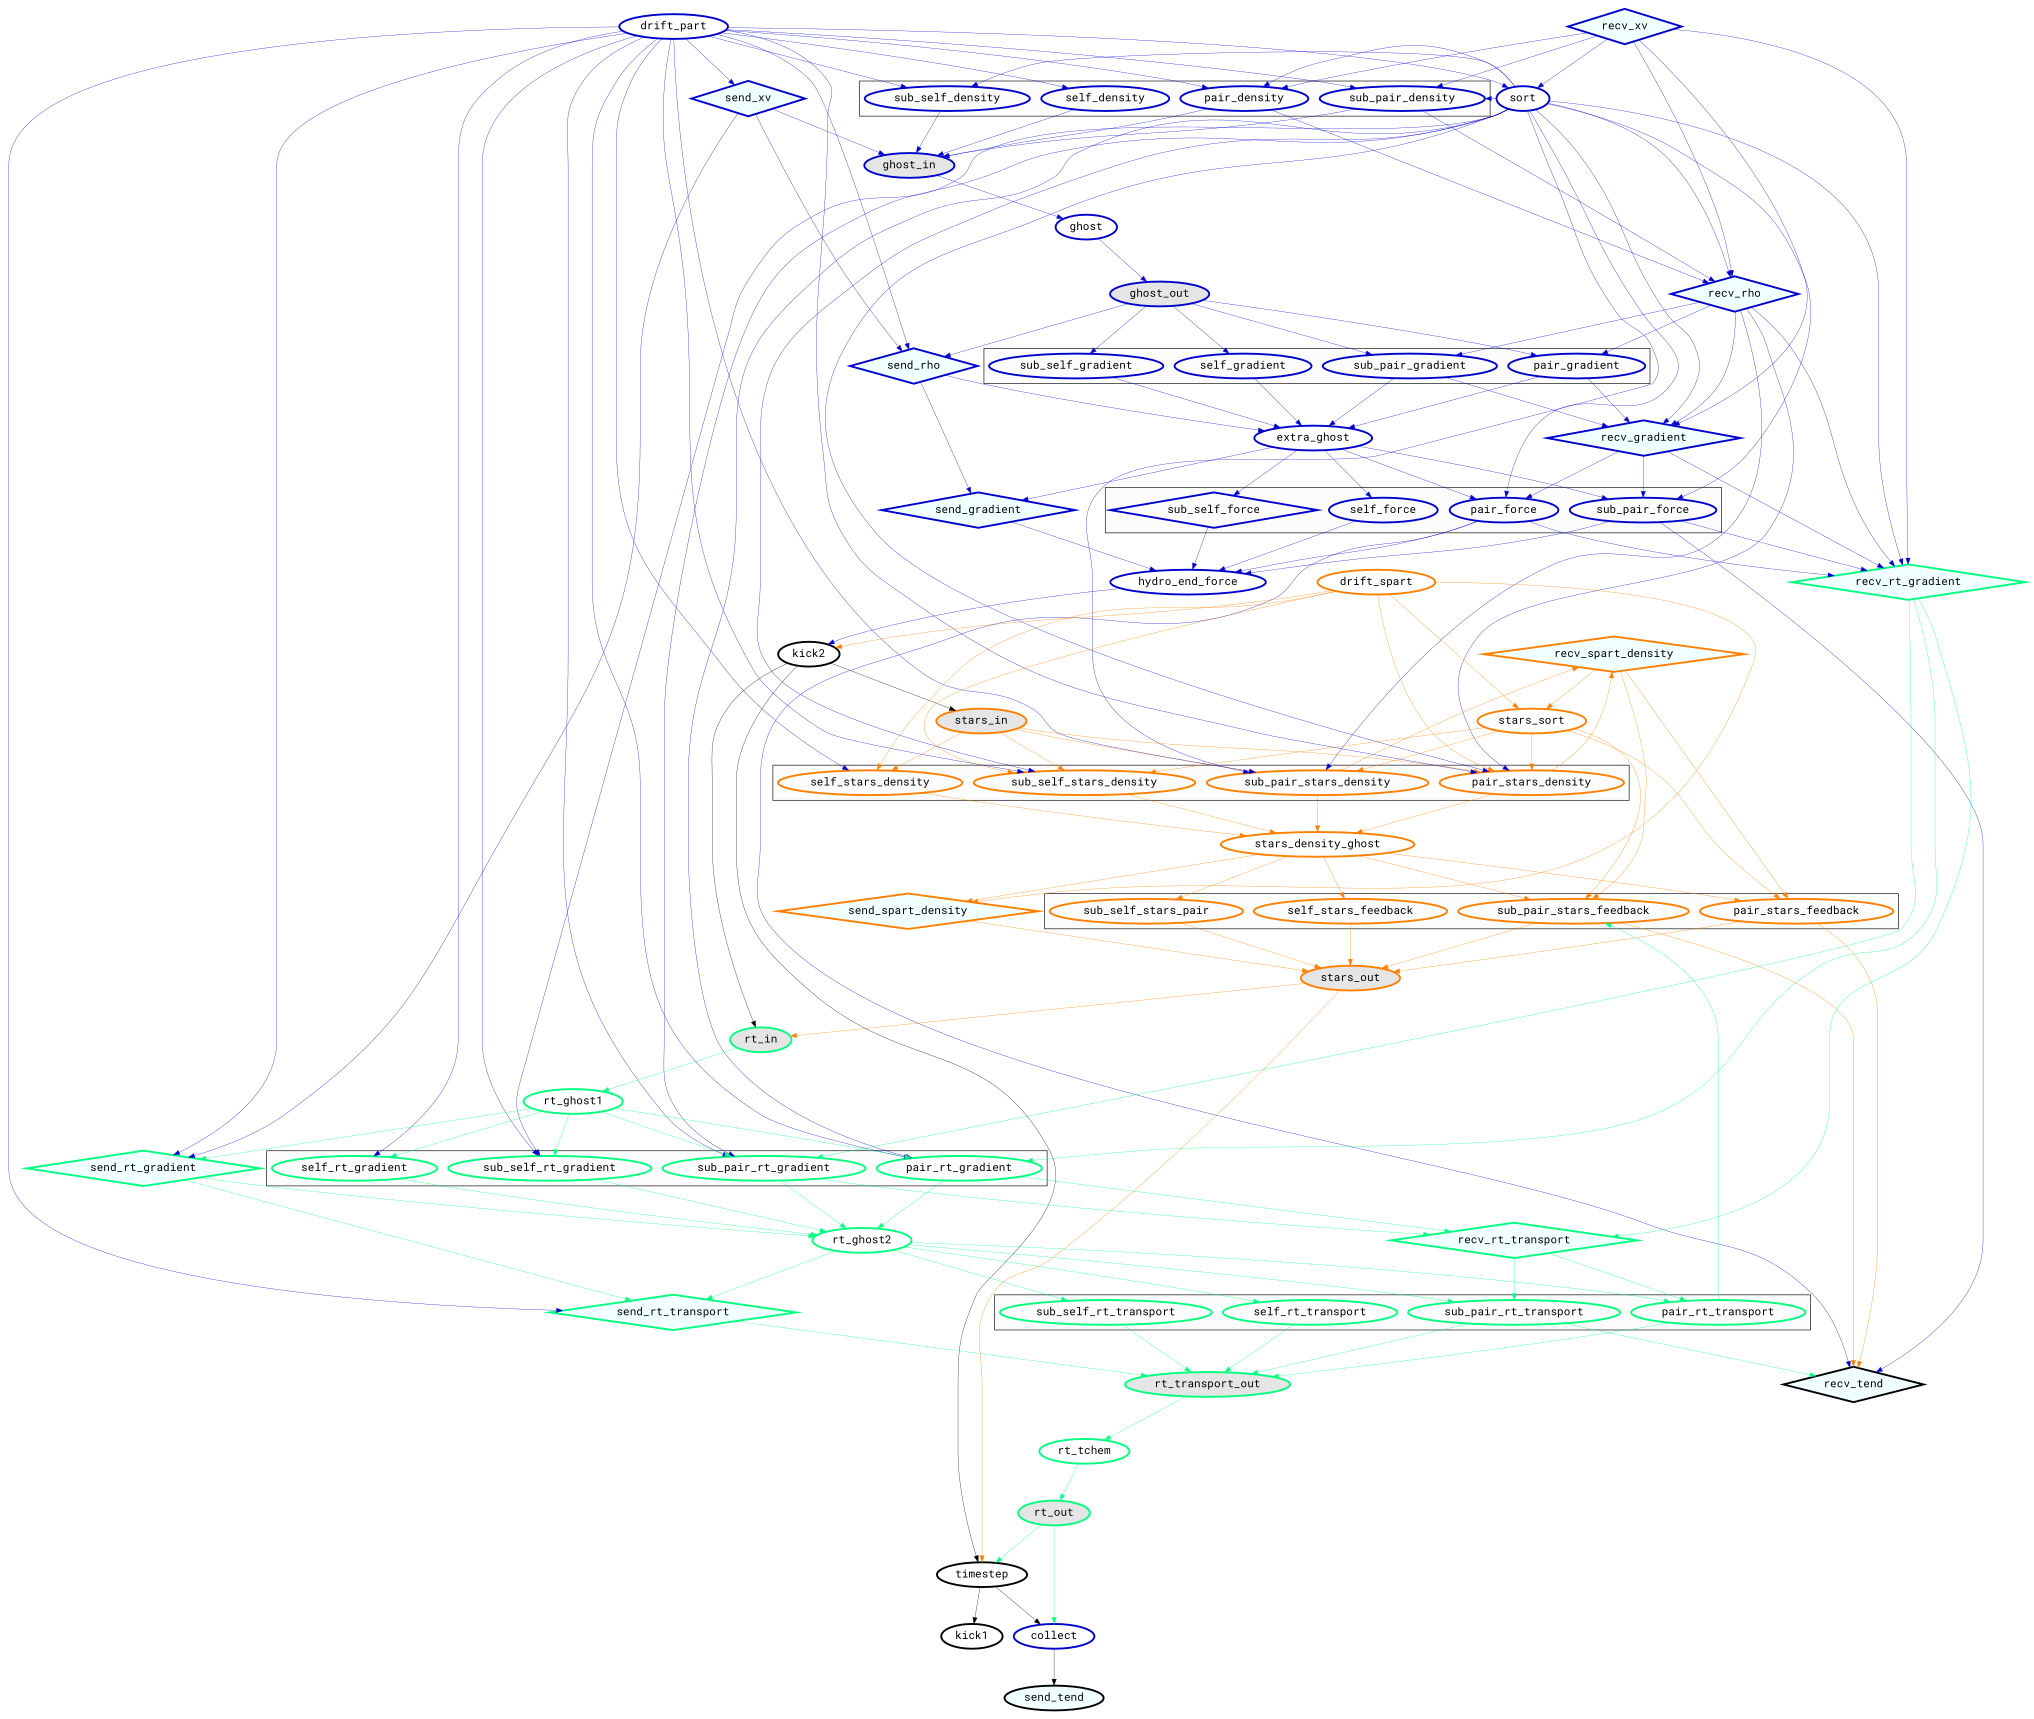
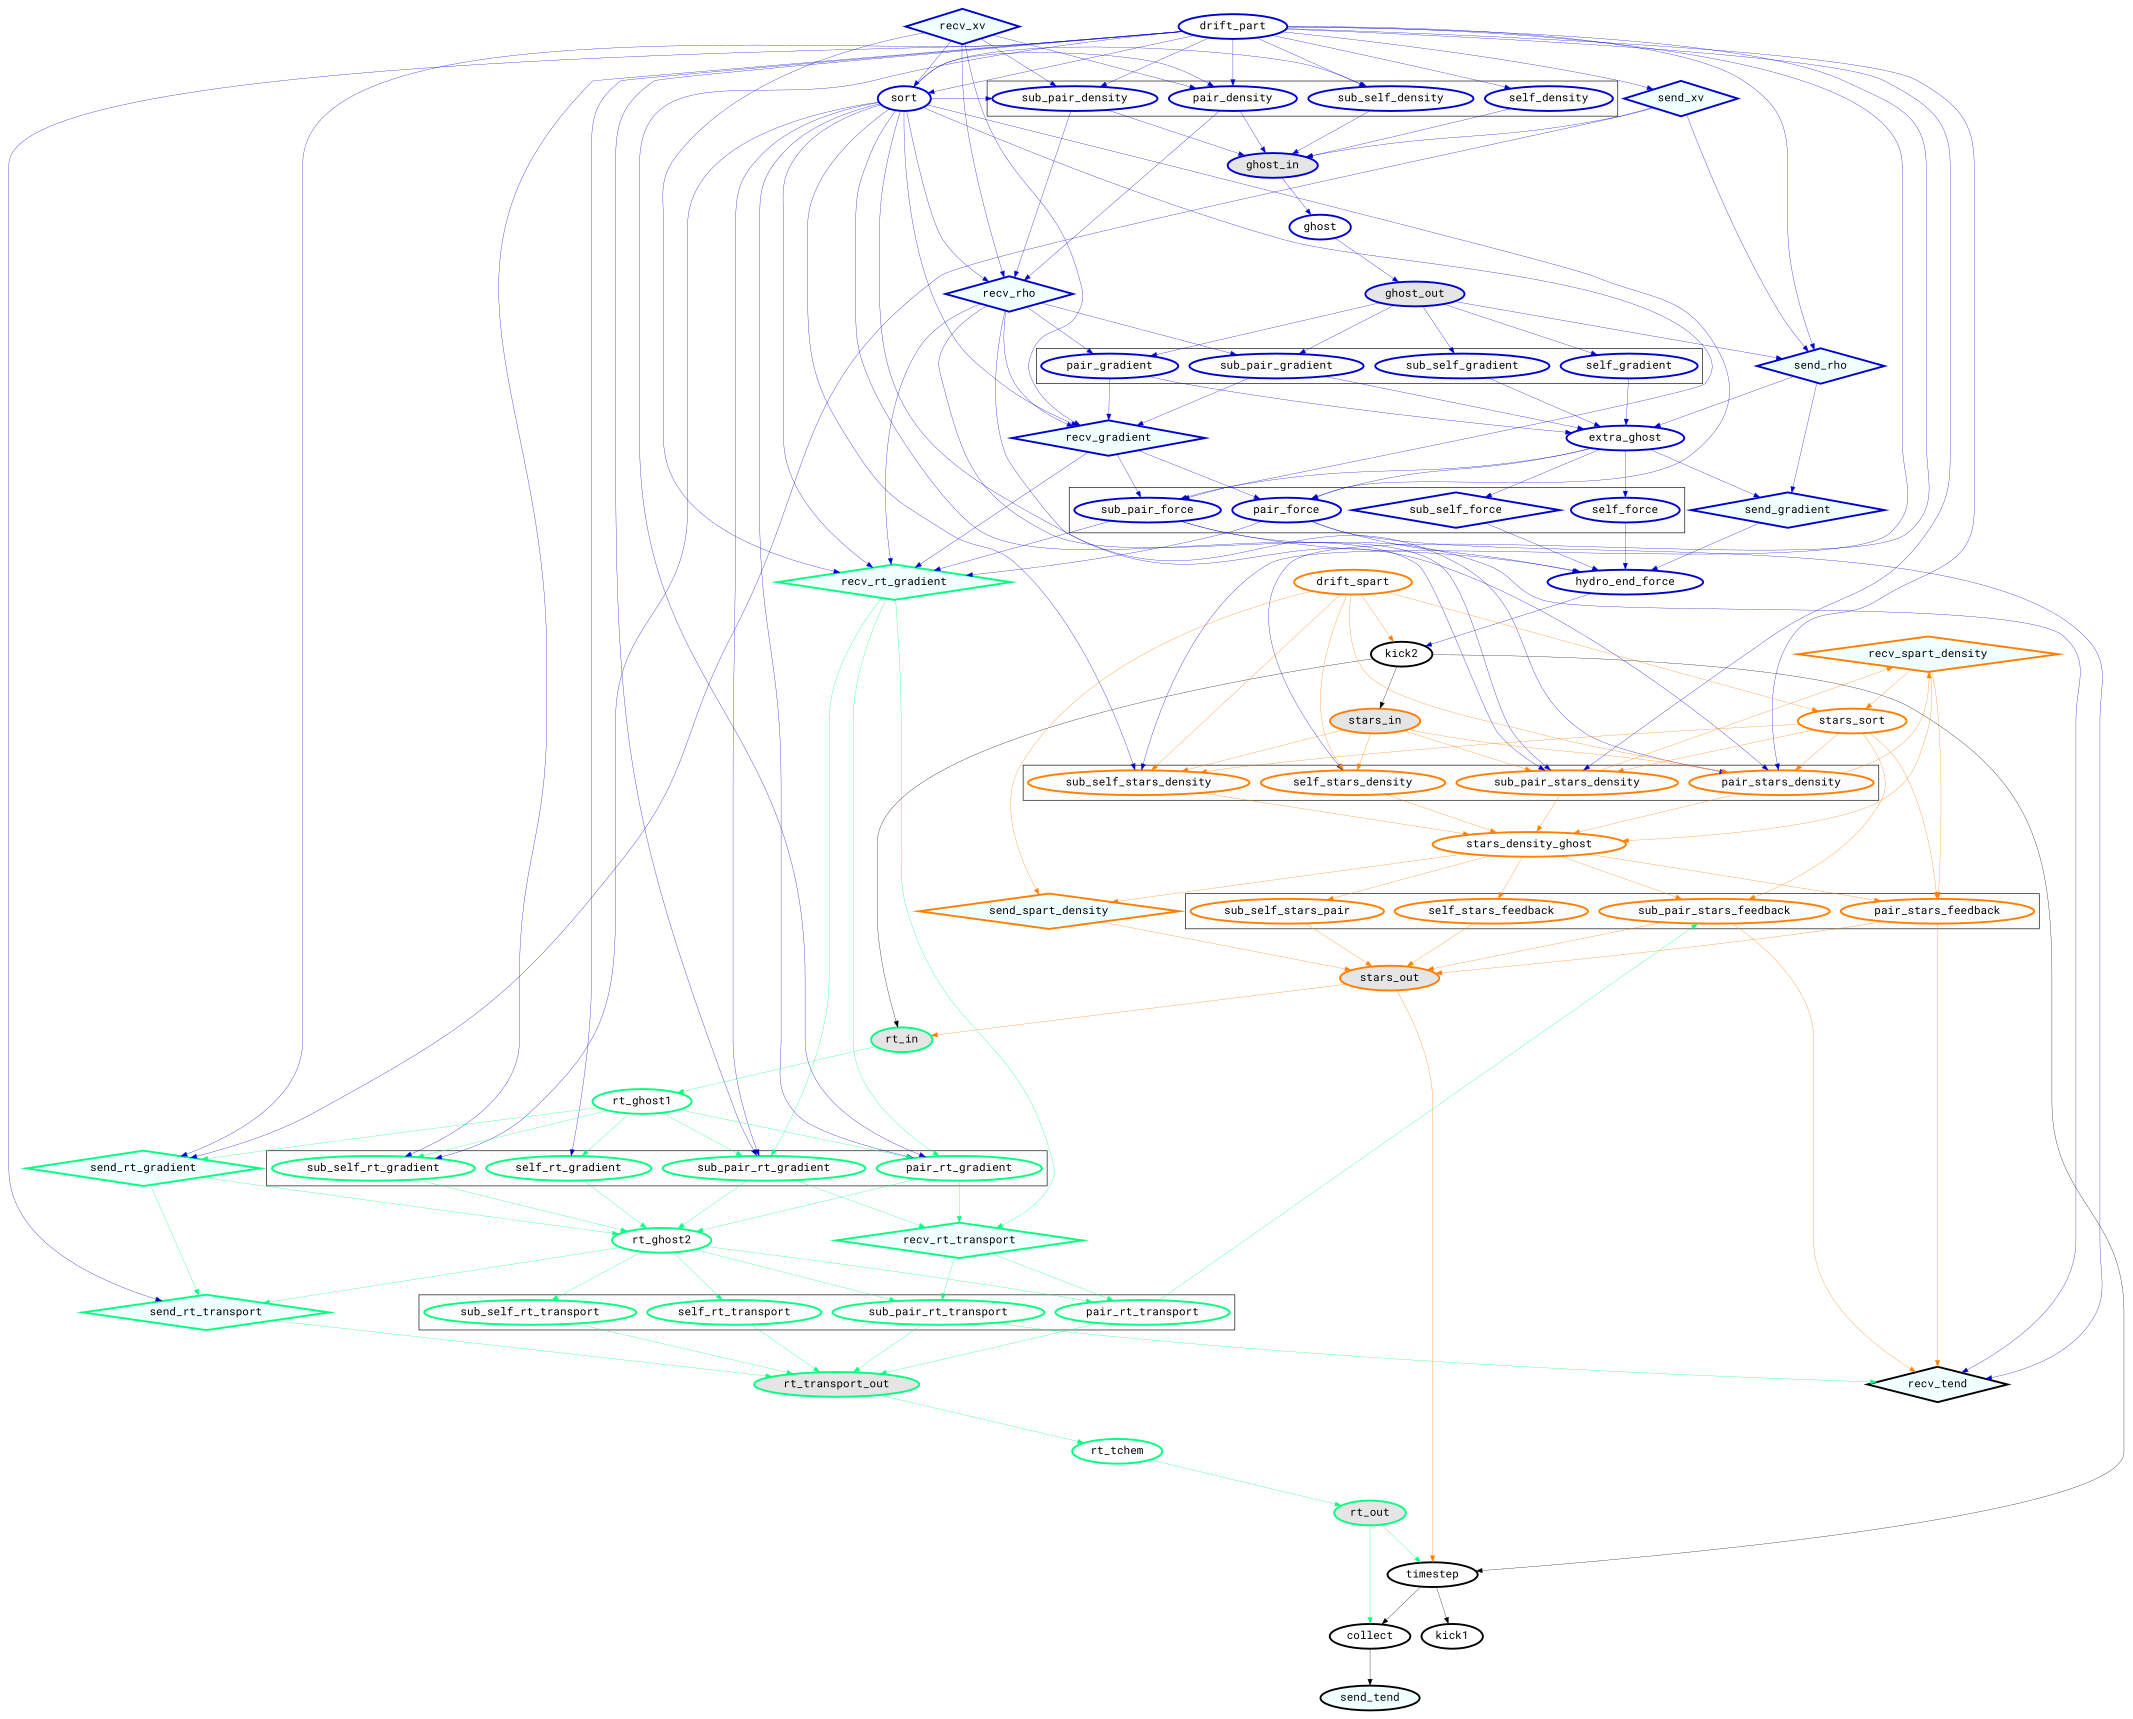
(1646, 790) -> (1829, 818)
(1054, 1636) -> (1370, 1636)
